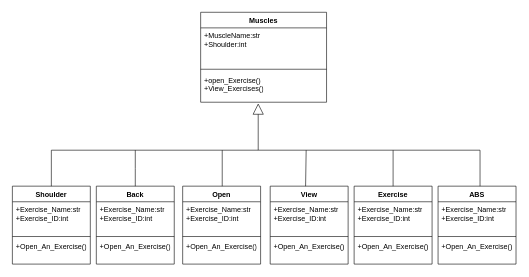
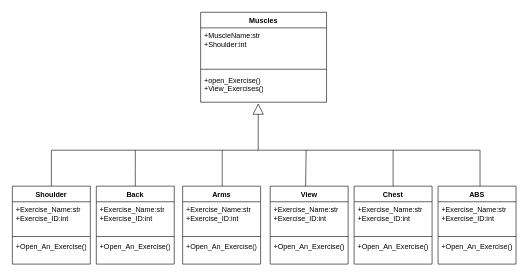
(222, 195) -> (222, 195)
(393, 195) -> (393, 195)
